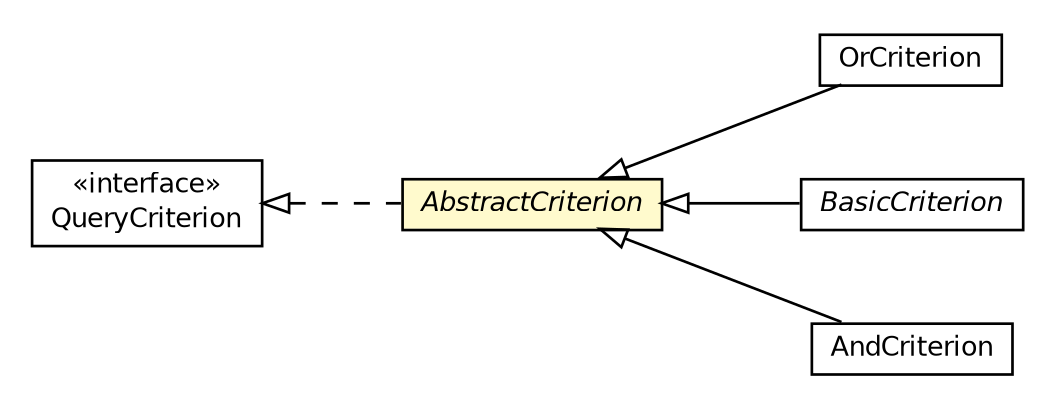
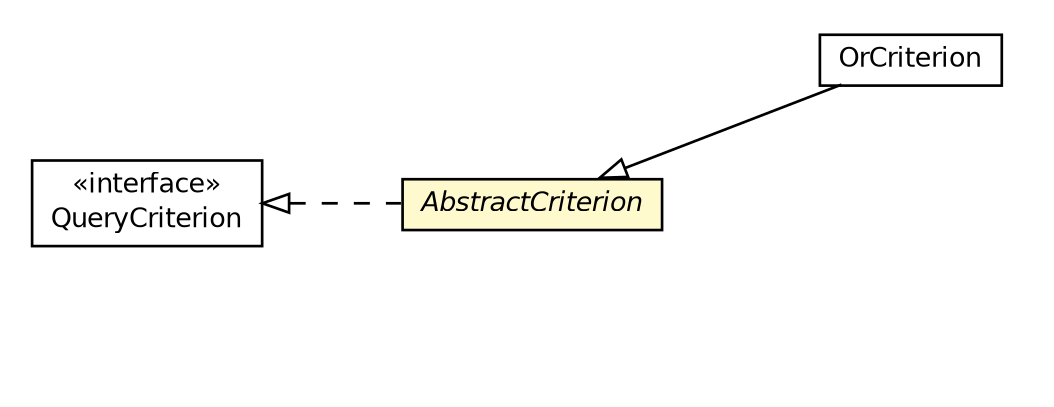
(911, 203) -> none
(911, 348) -> none
